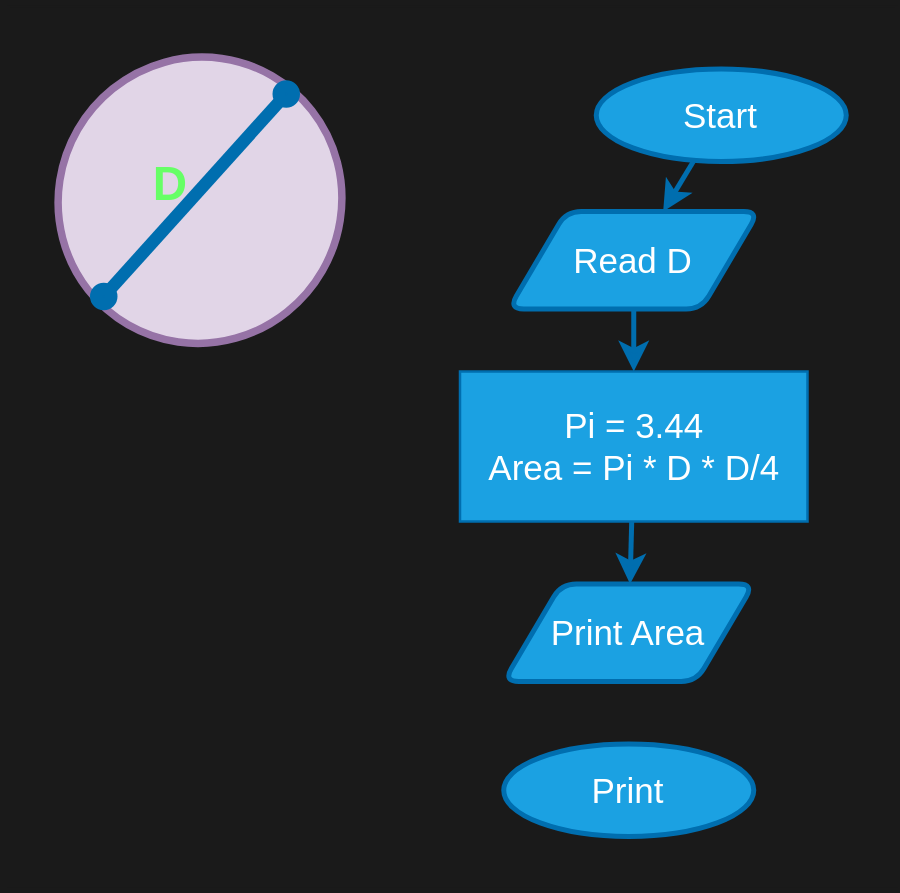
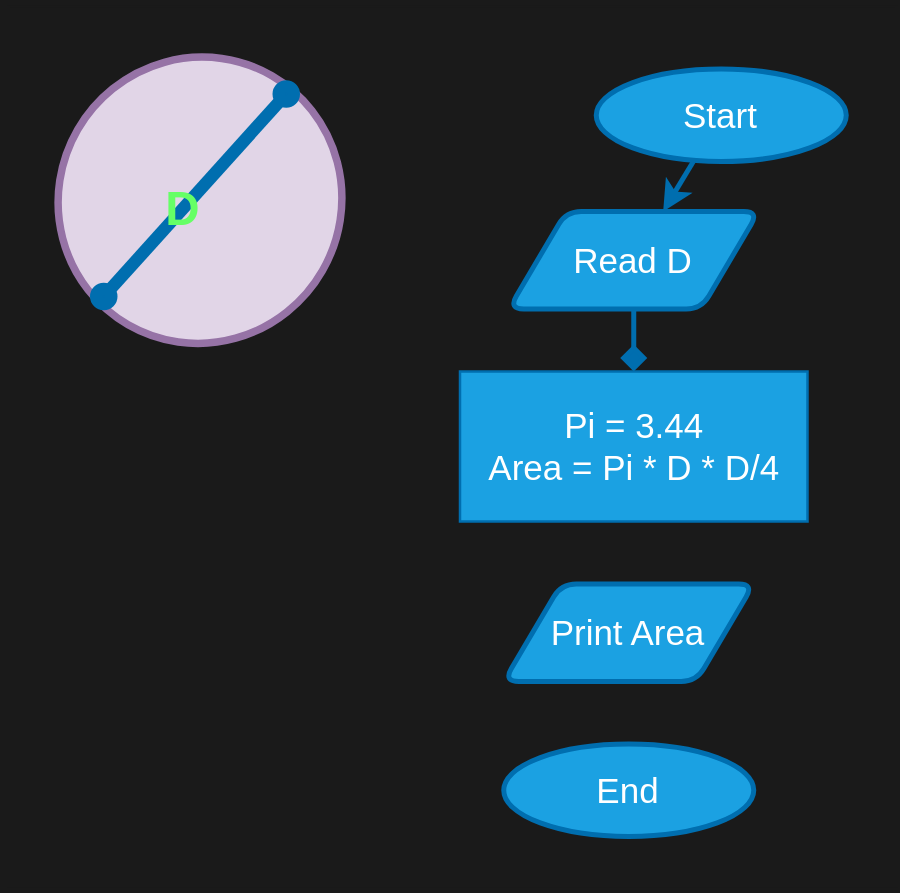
(171, 186) -> (184, 211)
(634, 347) -> (634, 346)
(631, 542) -> none
(629, 791) -> (629, 791)
